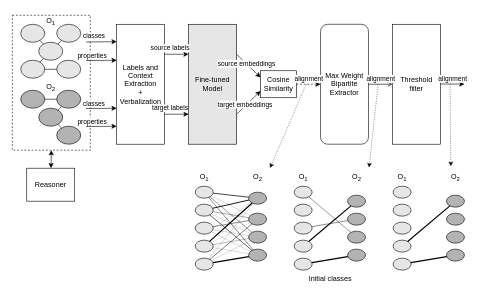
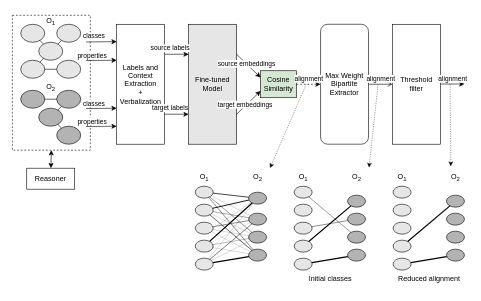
(279, 84) -> (279, 84)
(51, 185) -> (51, 179)
none -> (429, 279)
